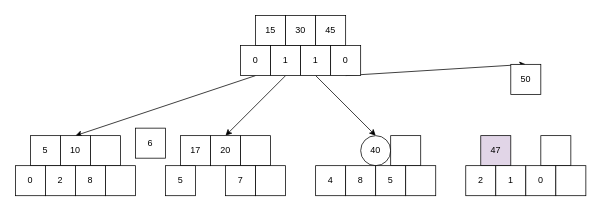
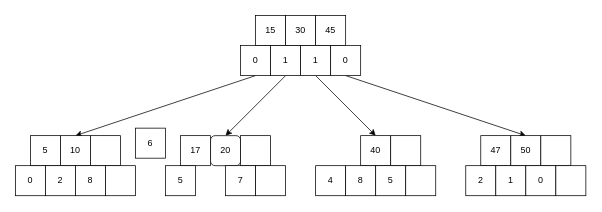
(525, 79) -> (525, 150)
(225, 150) -> (225, 150)
(375, 150) -> (375, 150)
(495, 150) -> (495, 150)
